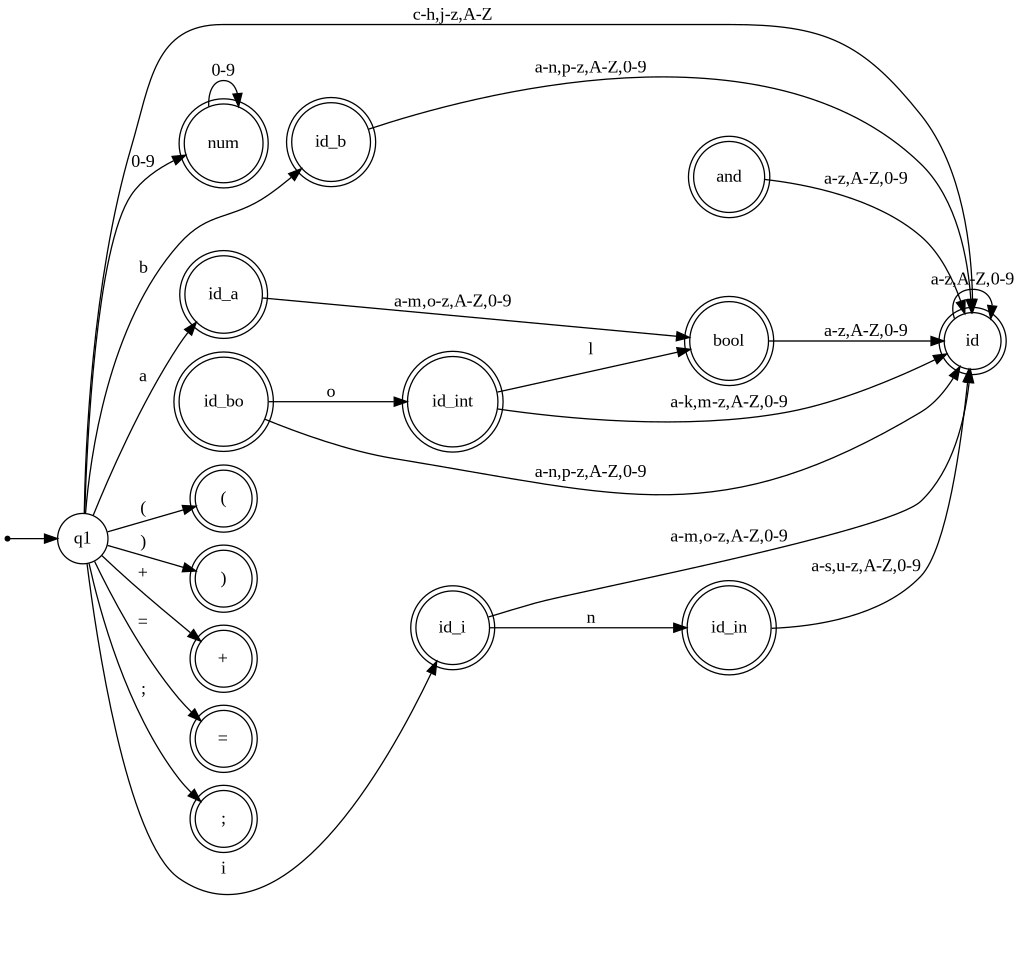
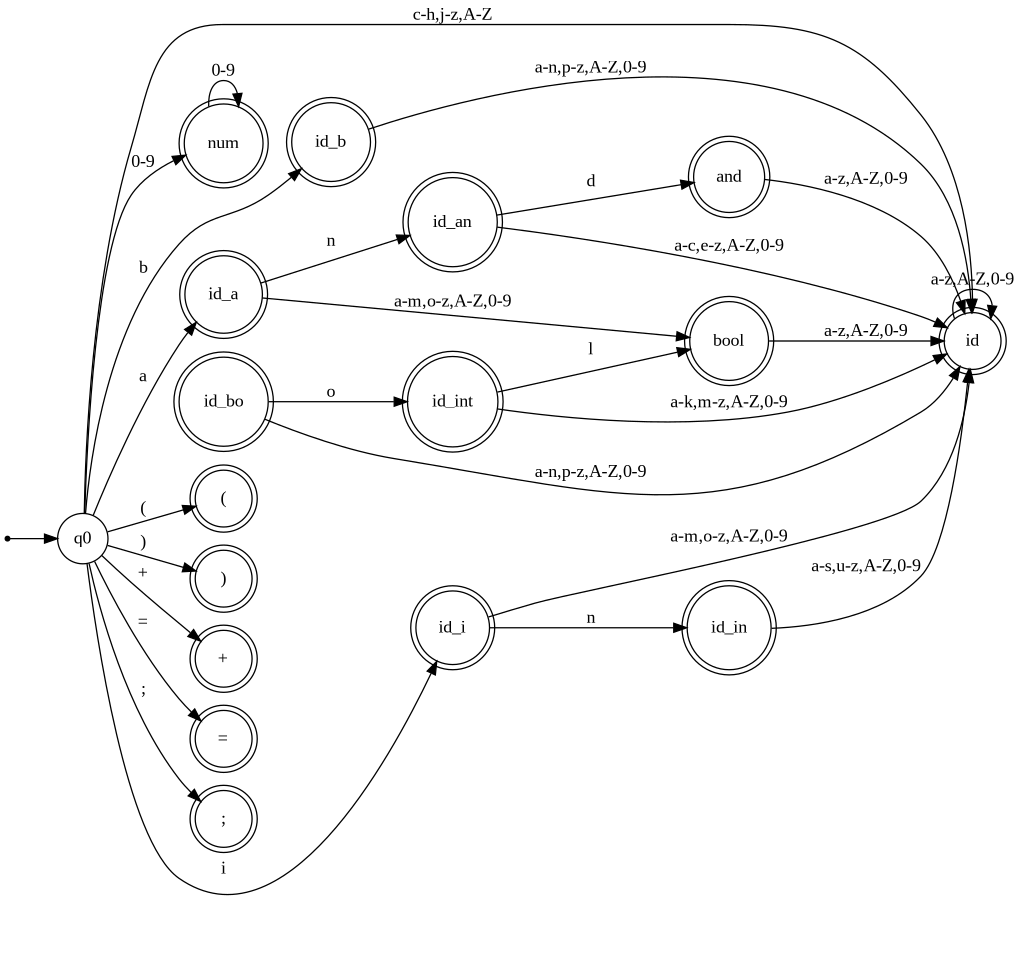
none -> (453, 222)
(83, 539) -> (83, 539)
